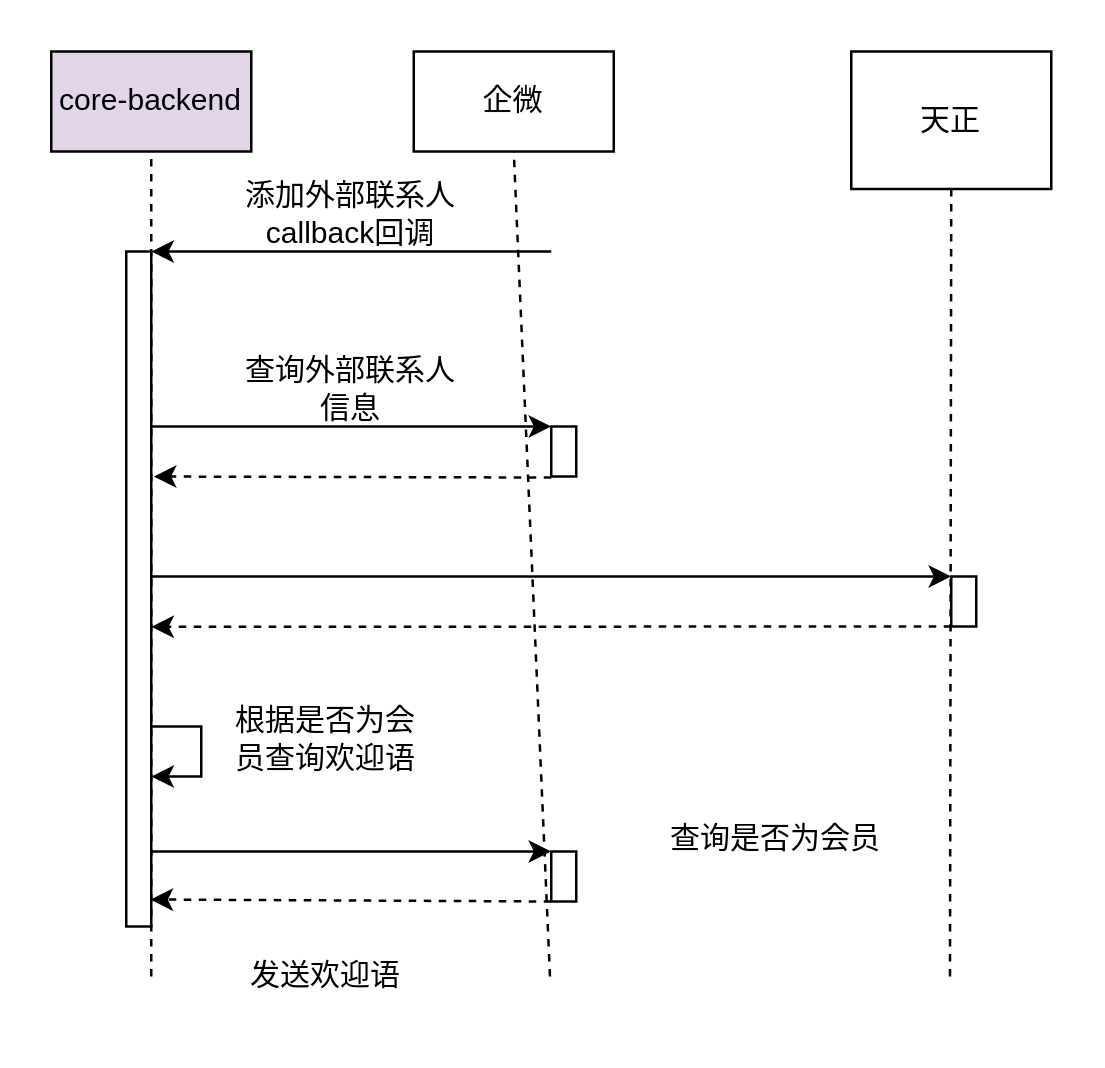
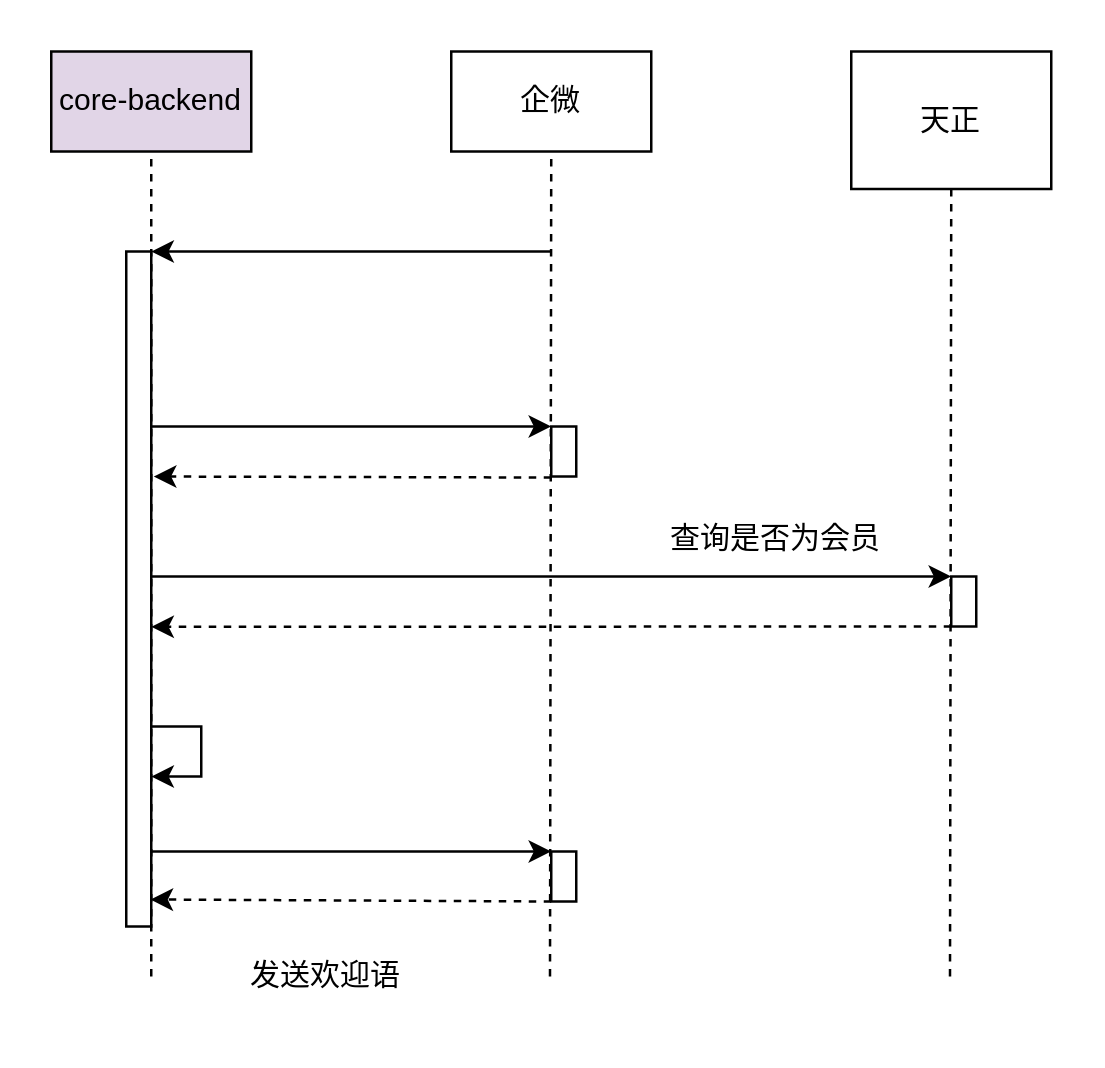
(514, 101) -> (551, 101)
(351, 214) -> none
(351, 389) -> none
(326, 739) -> none
(776, 839) -> (776, 539)
